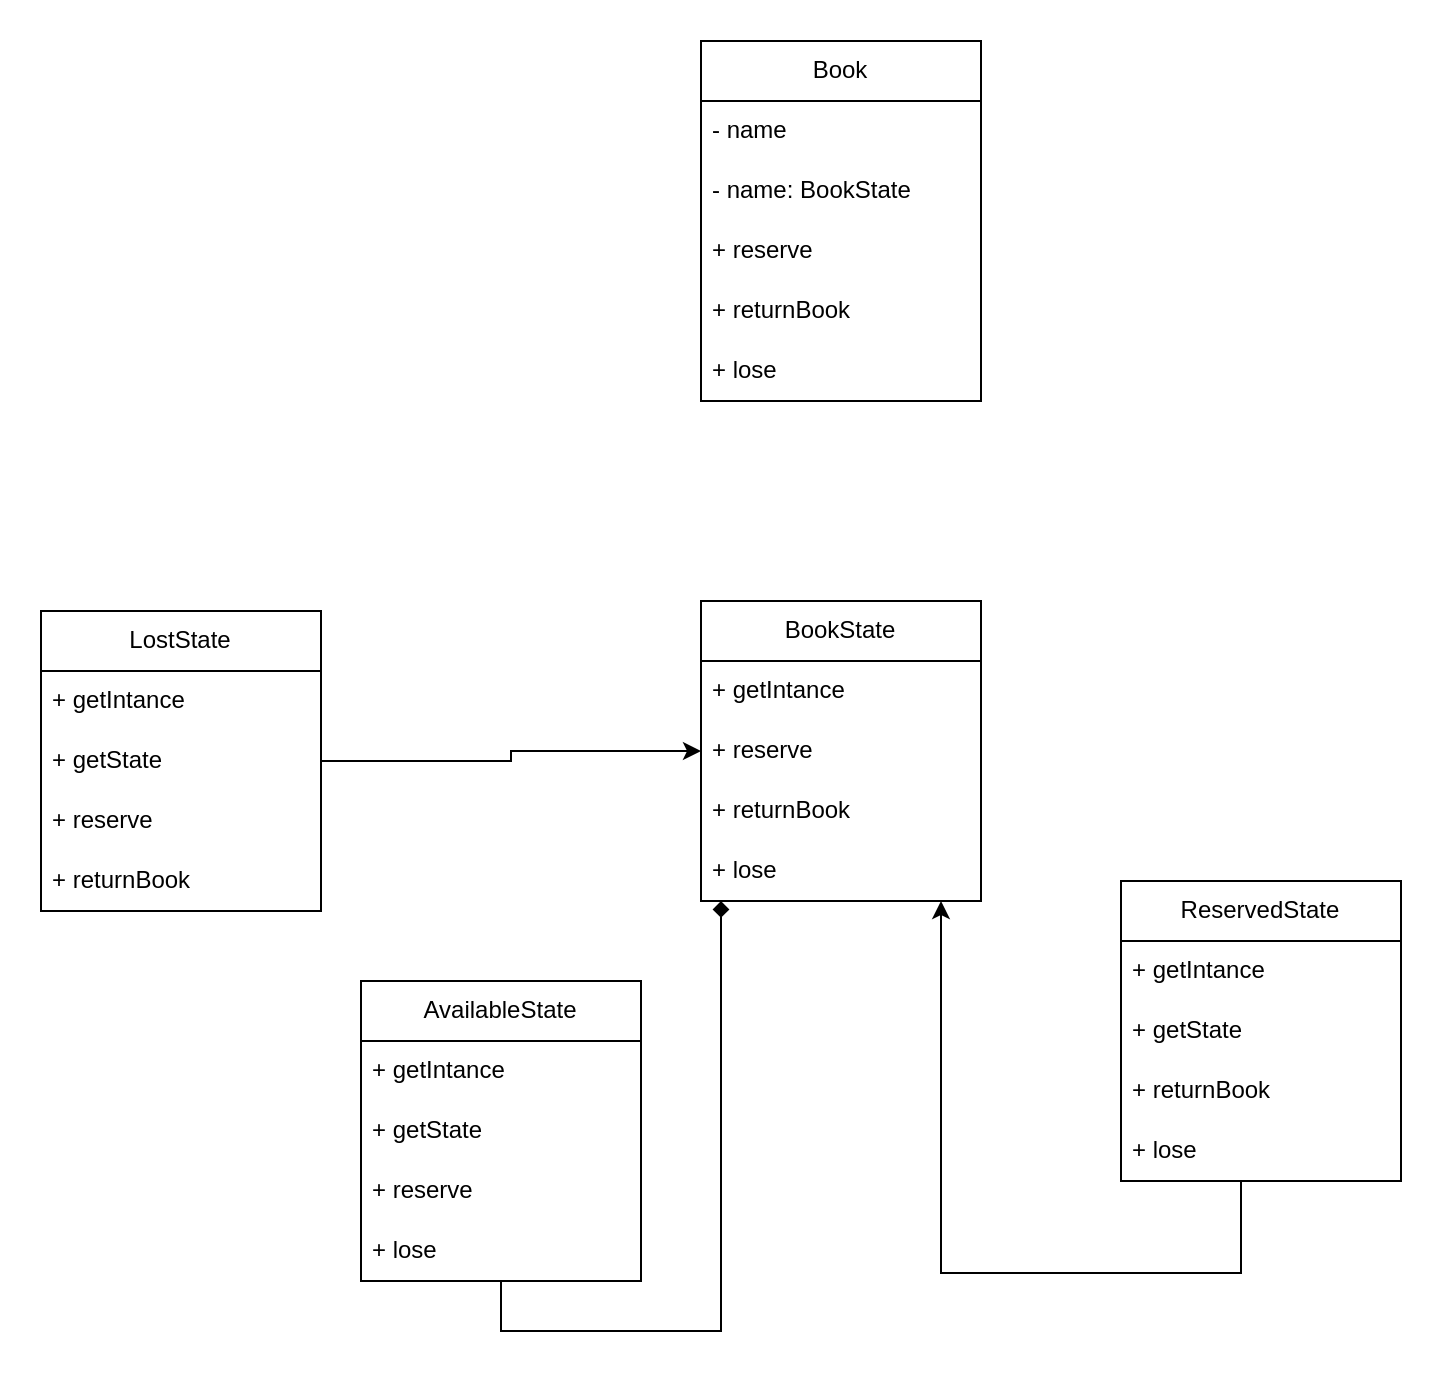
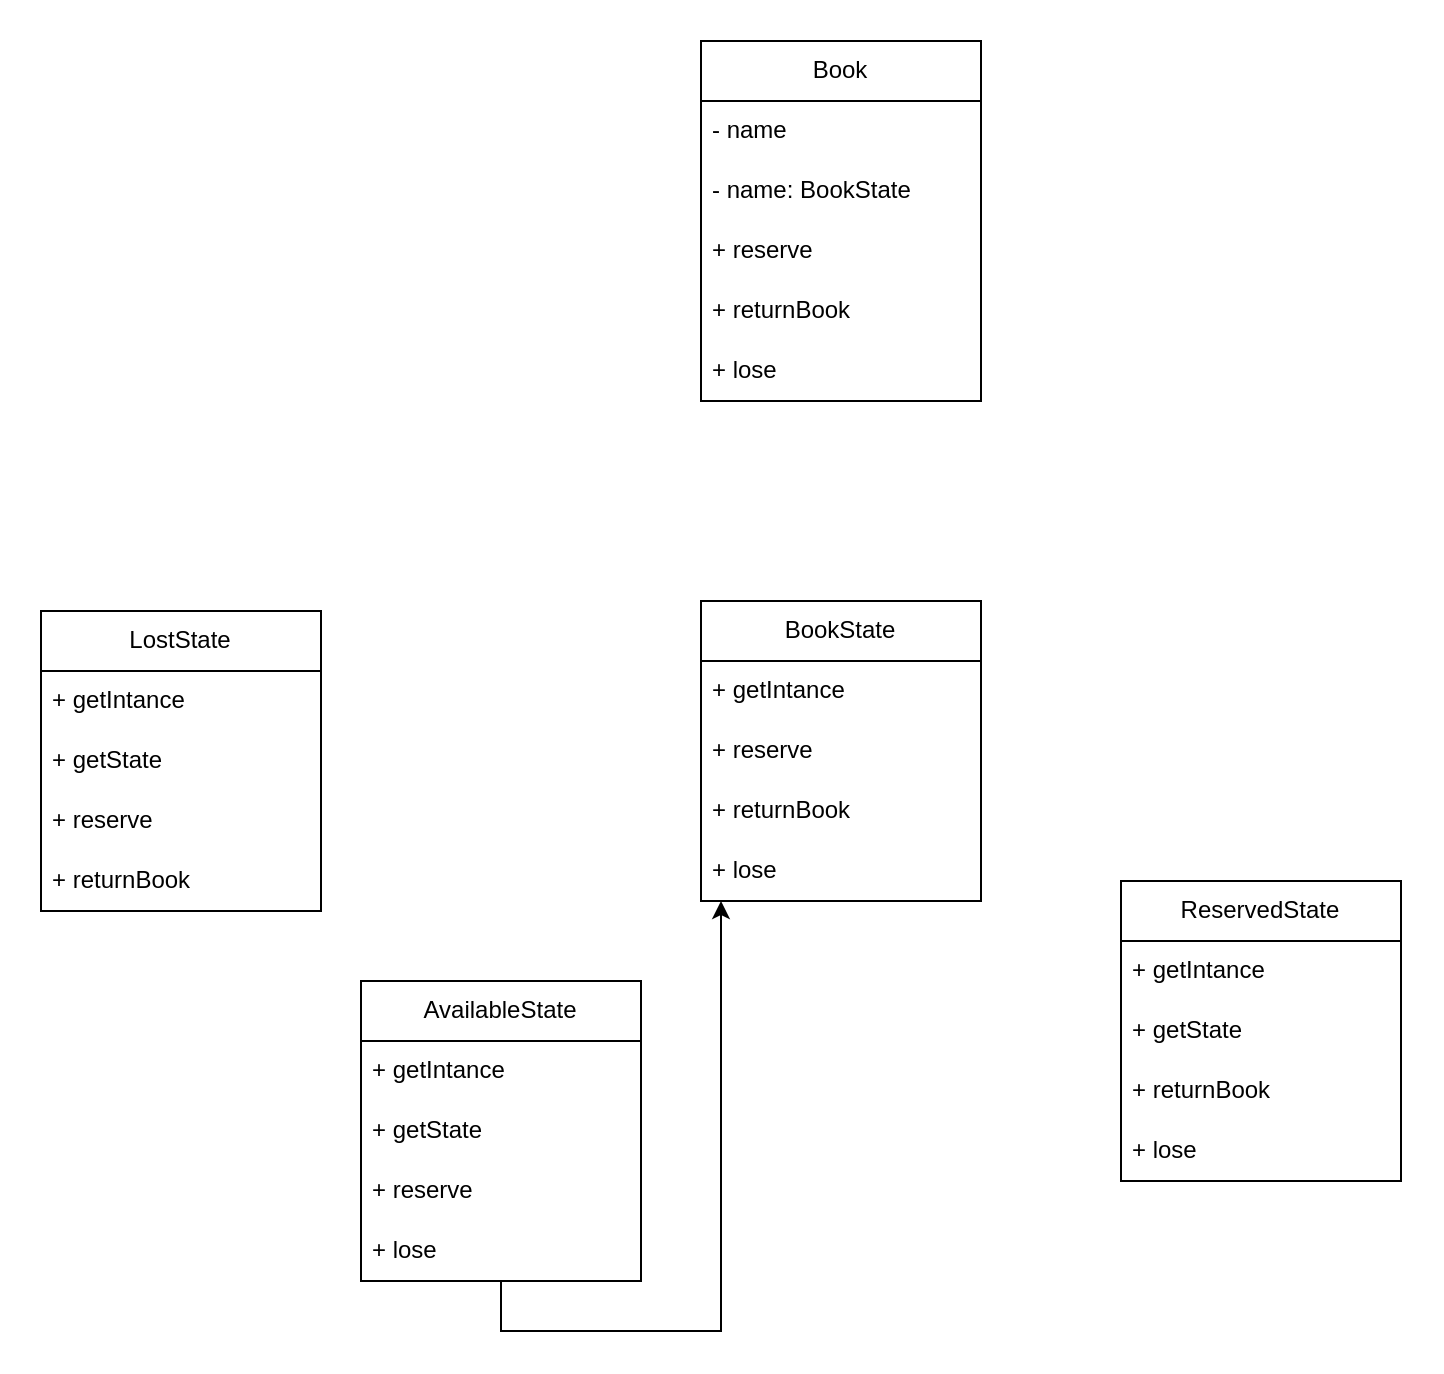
(511, 761) -> none
(721, 917) -> (721, 916)
(956, 1273) -> none
